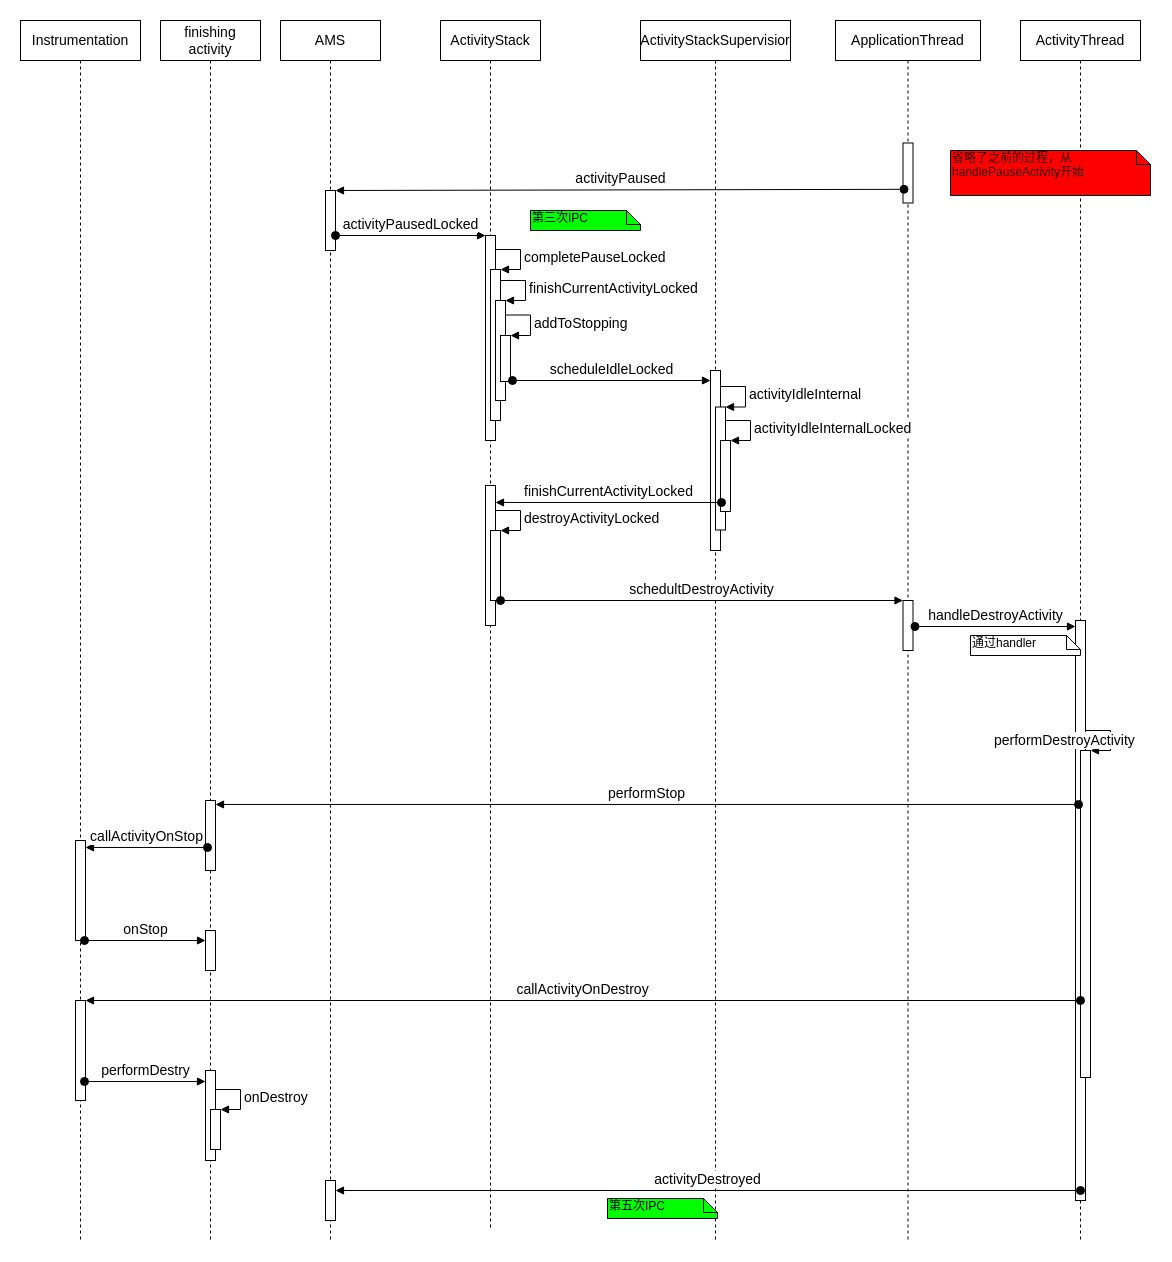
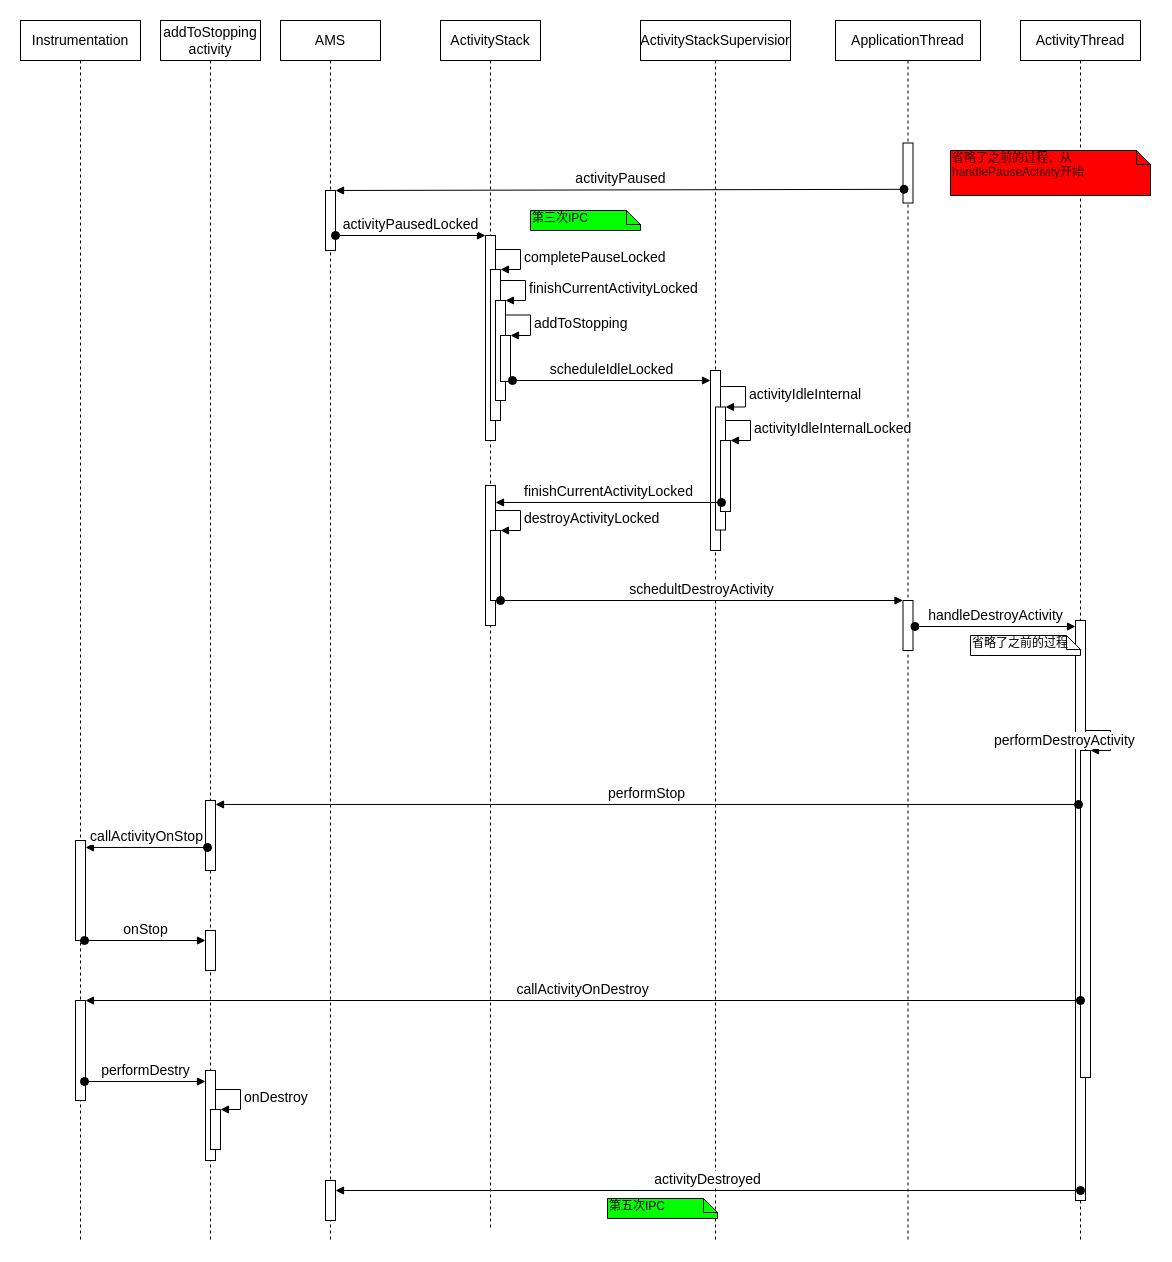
(211, 41) -> (211, 41)
(1006, 644) -> (1021, 644)
